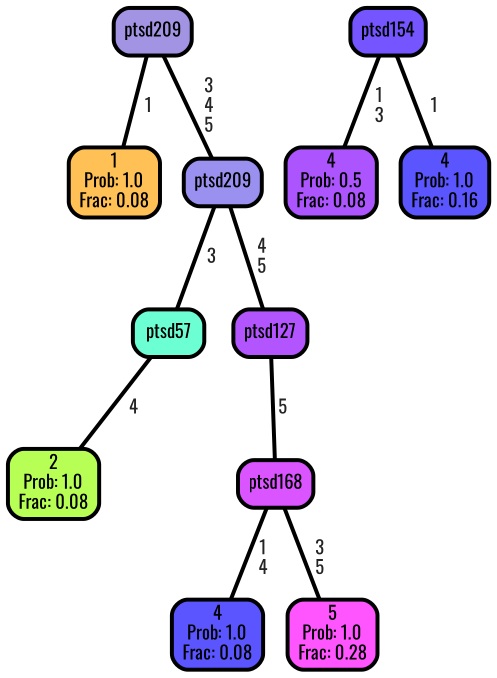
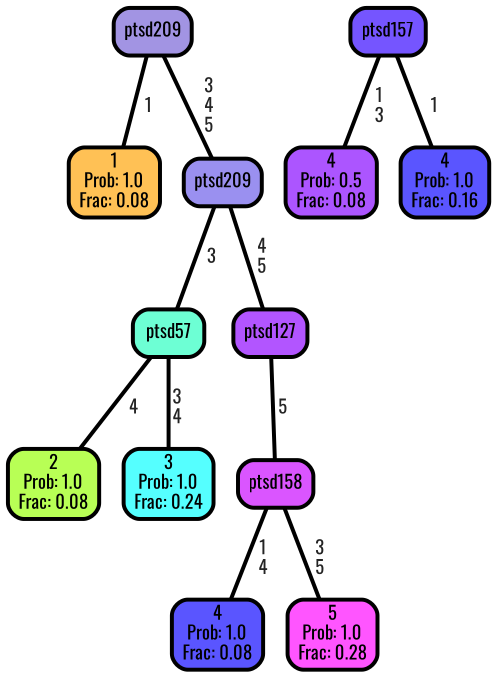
(388, 32) -> (388, 32)
none -> (169, 484)
(276, 484) -> (276, 484)
